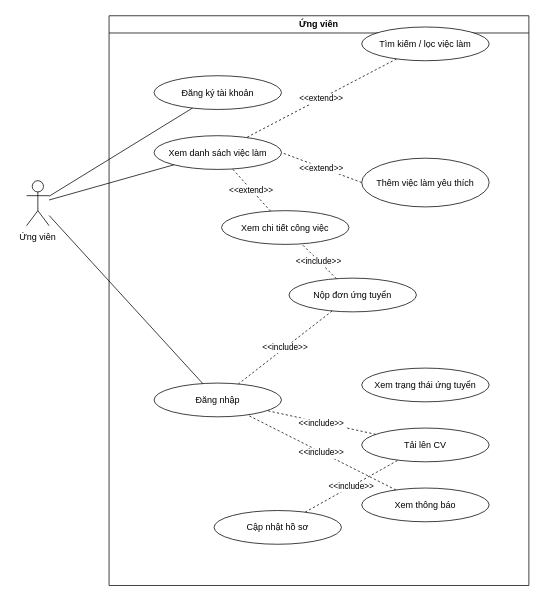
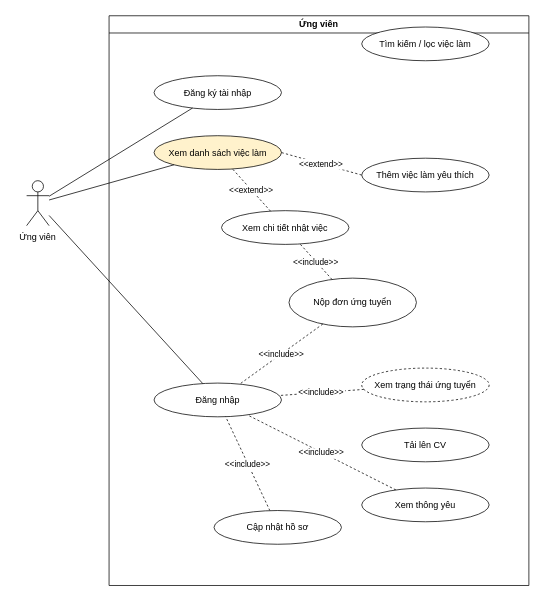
(218, 93) -> (218, 93)
(322, 98) -> none
(218, 152) -> (218, 152)
(426, 182) -> (426, 175)
(285, 228) -> (285, 228)
(353, 295) -> (353, 302)
(426, 385) -> (426, 385)
none -> (322, 392)
(320, 422) -> none
(371, 475) -> (249, 465)
(426, 505) -> (426, 505)
